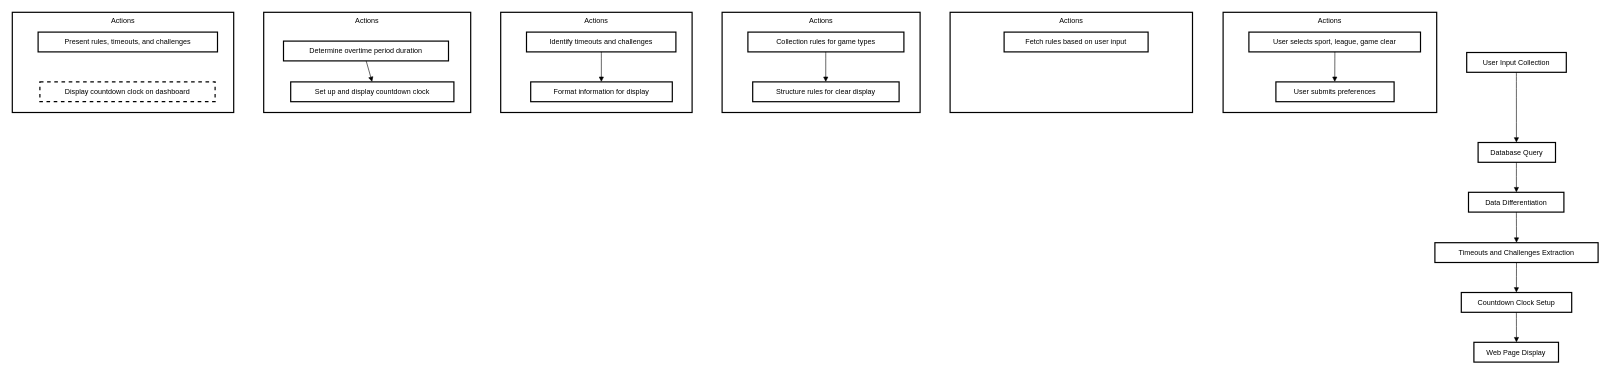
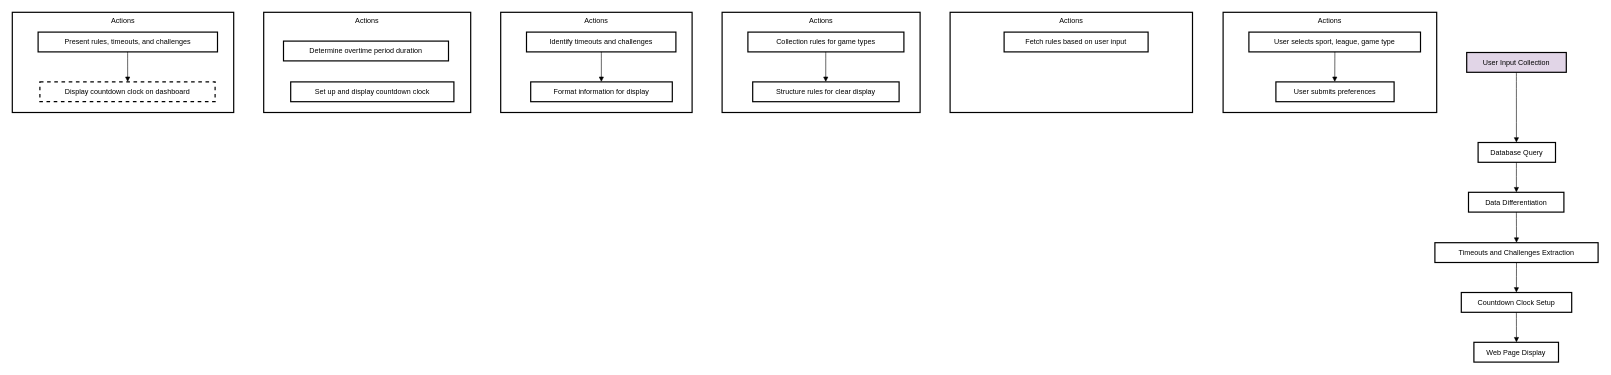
(1335, 42) -> (1335, 42)
(1517, 62) -> (1517, 62)
none -> (128, 64)
(368, 68) -> none
